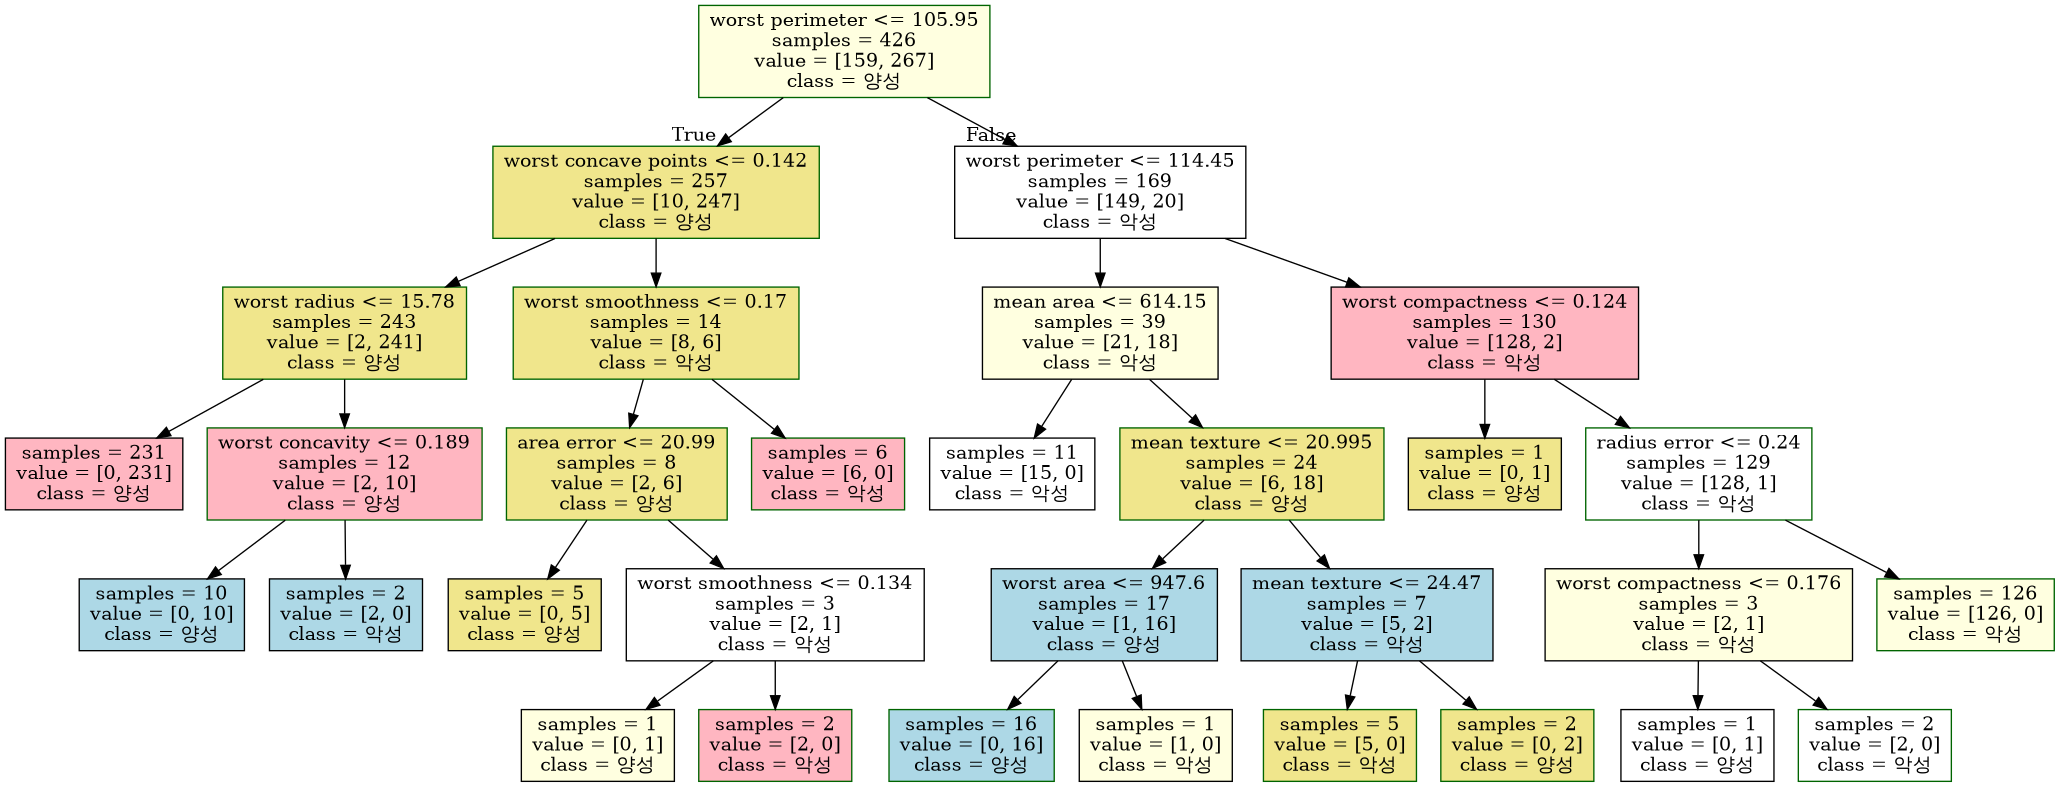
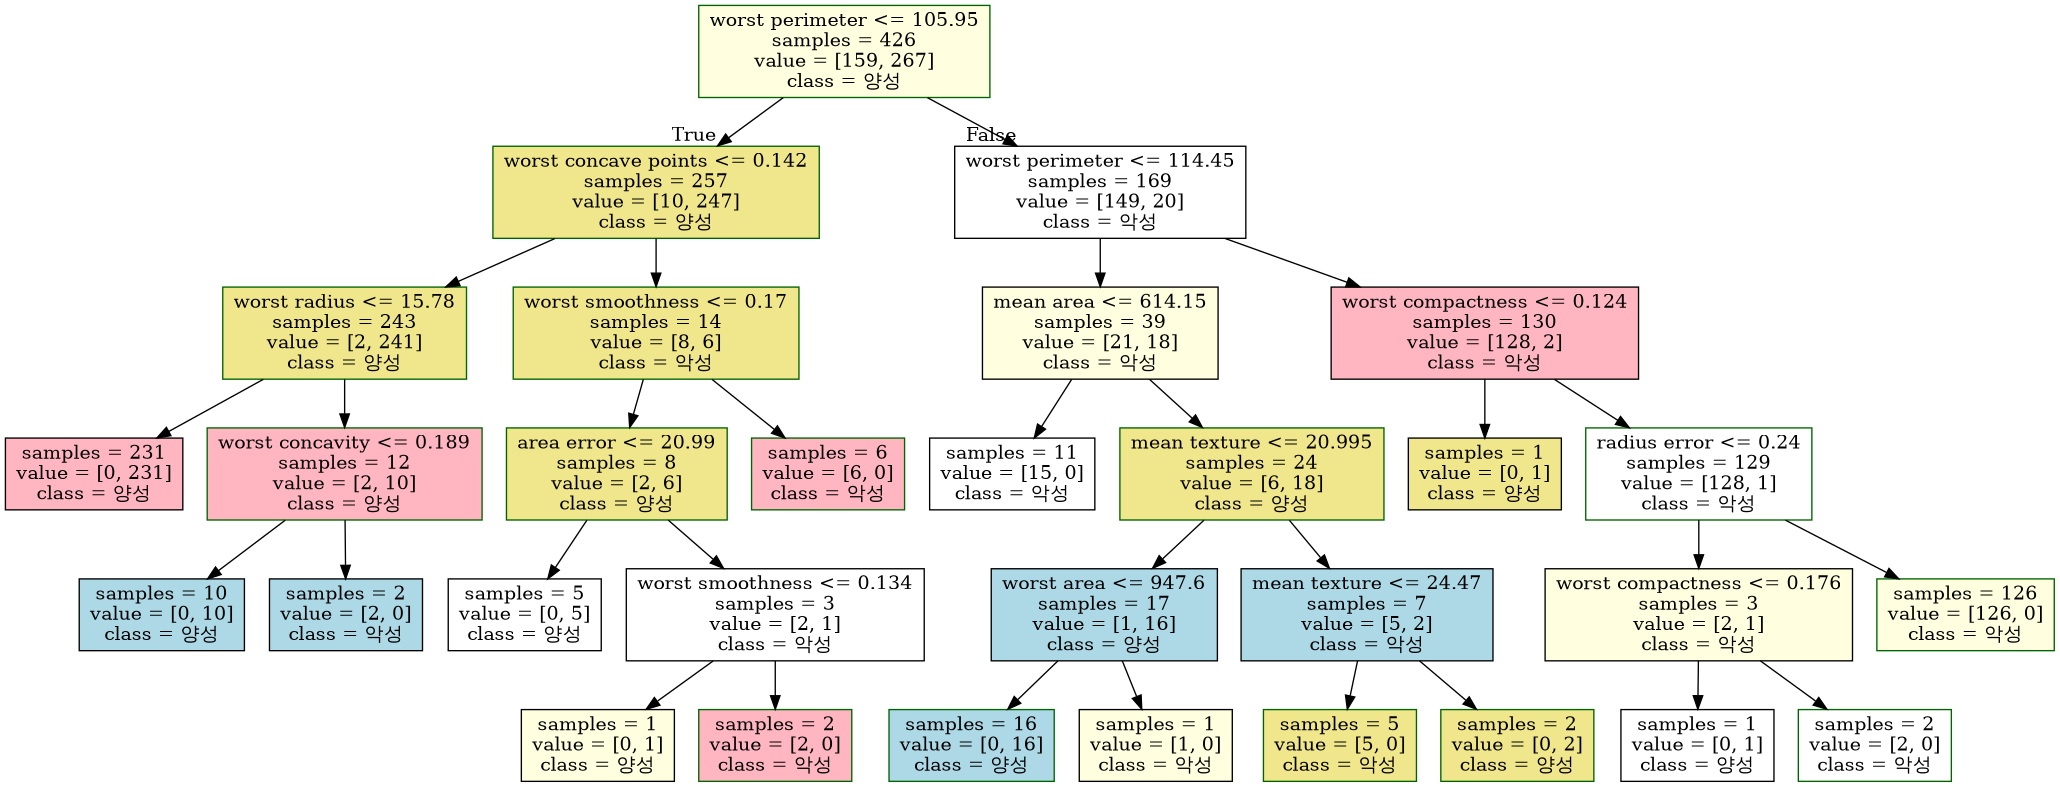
(525, 615) -> (525, 615)
